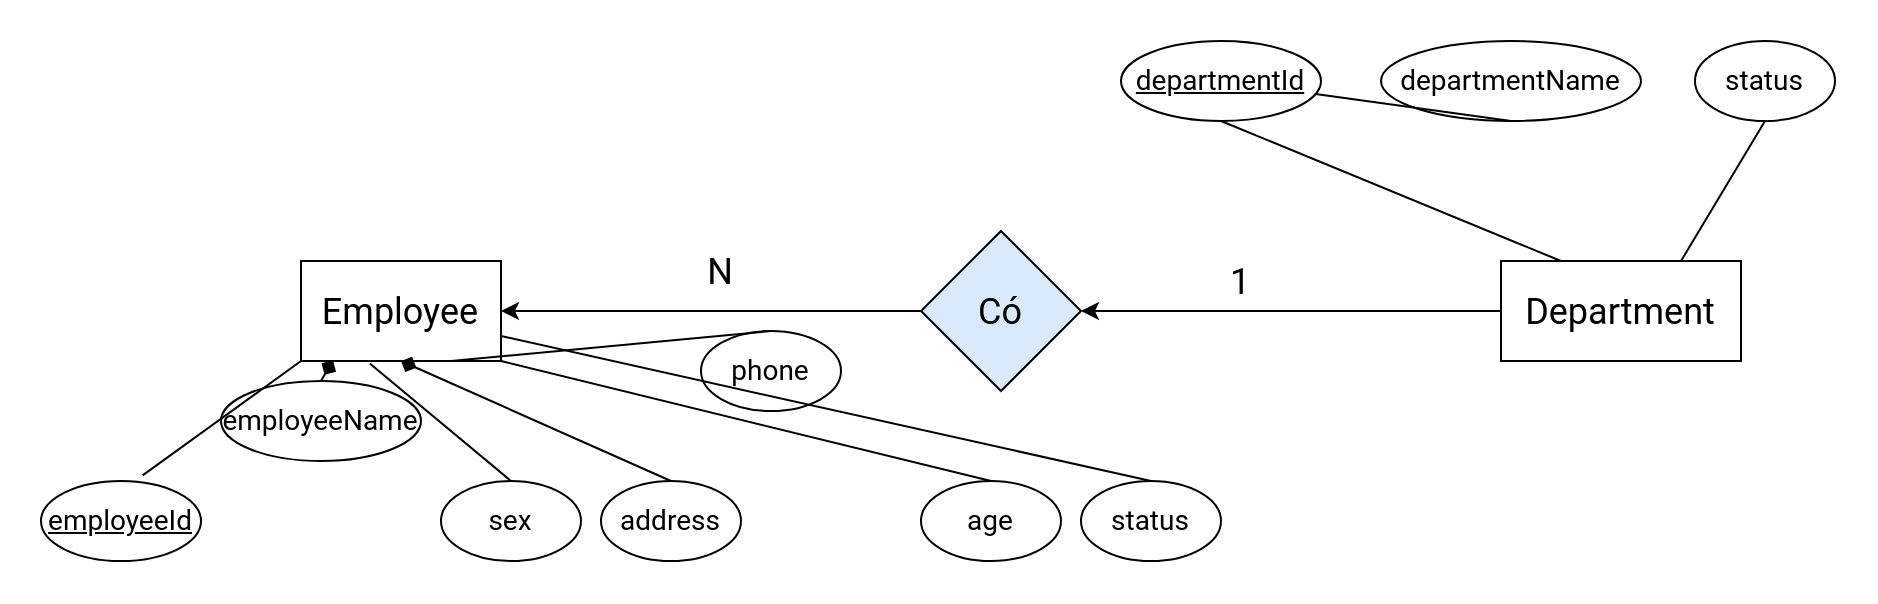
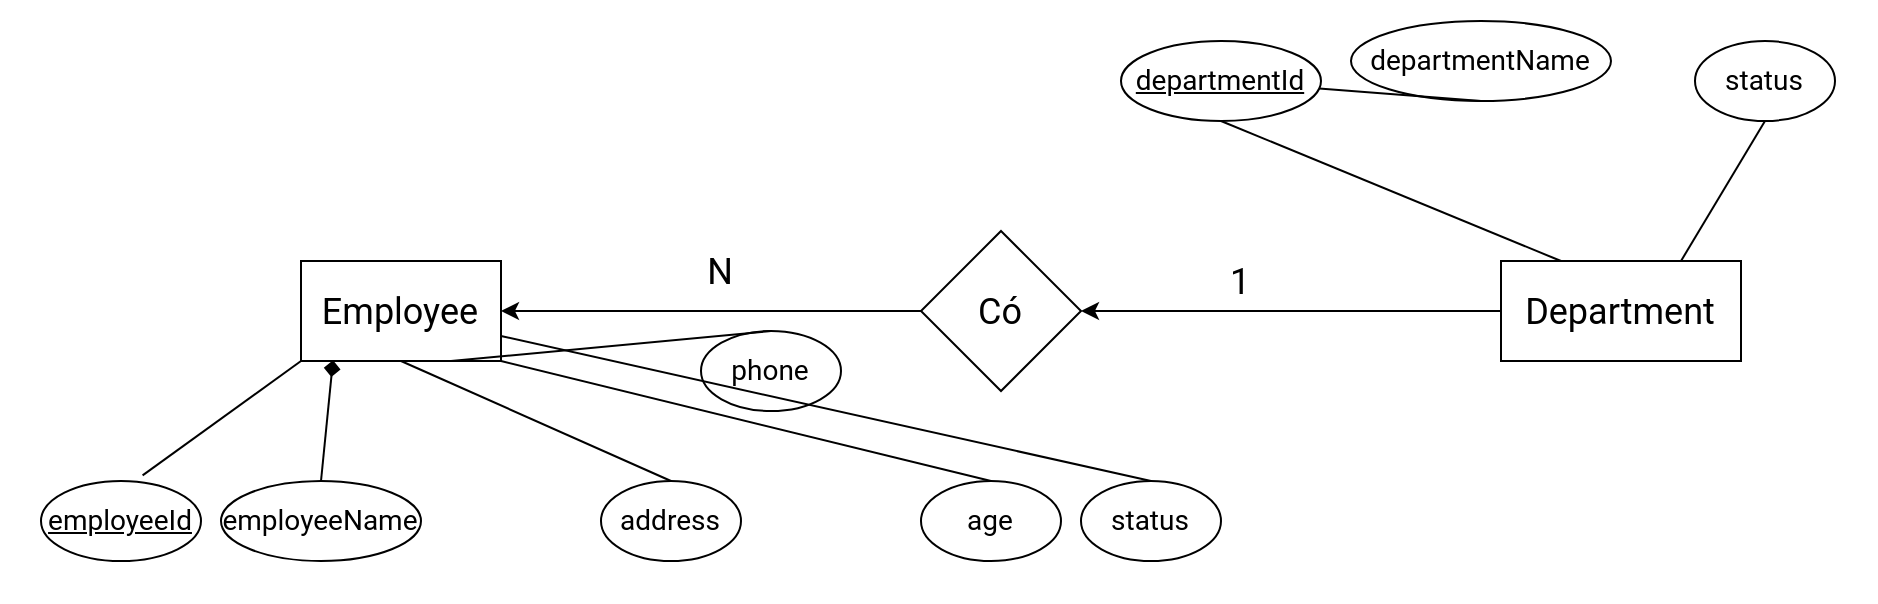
(1511, 81) -> (1481, 61)
(1001, 311) -> (1001, 311)
(415, 367) -> (408, 364)
(321, 421) -> (321, 521)
(441, 423) -> none
(511, 521) -> none
